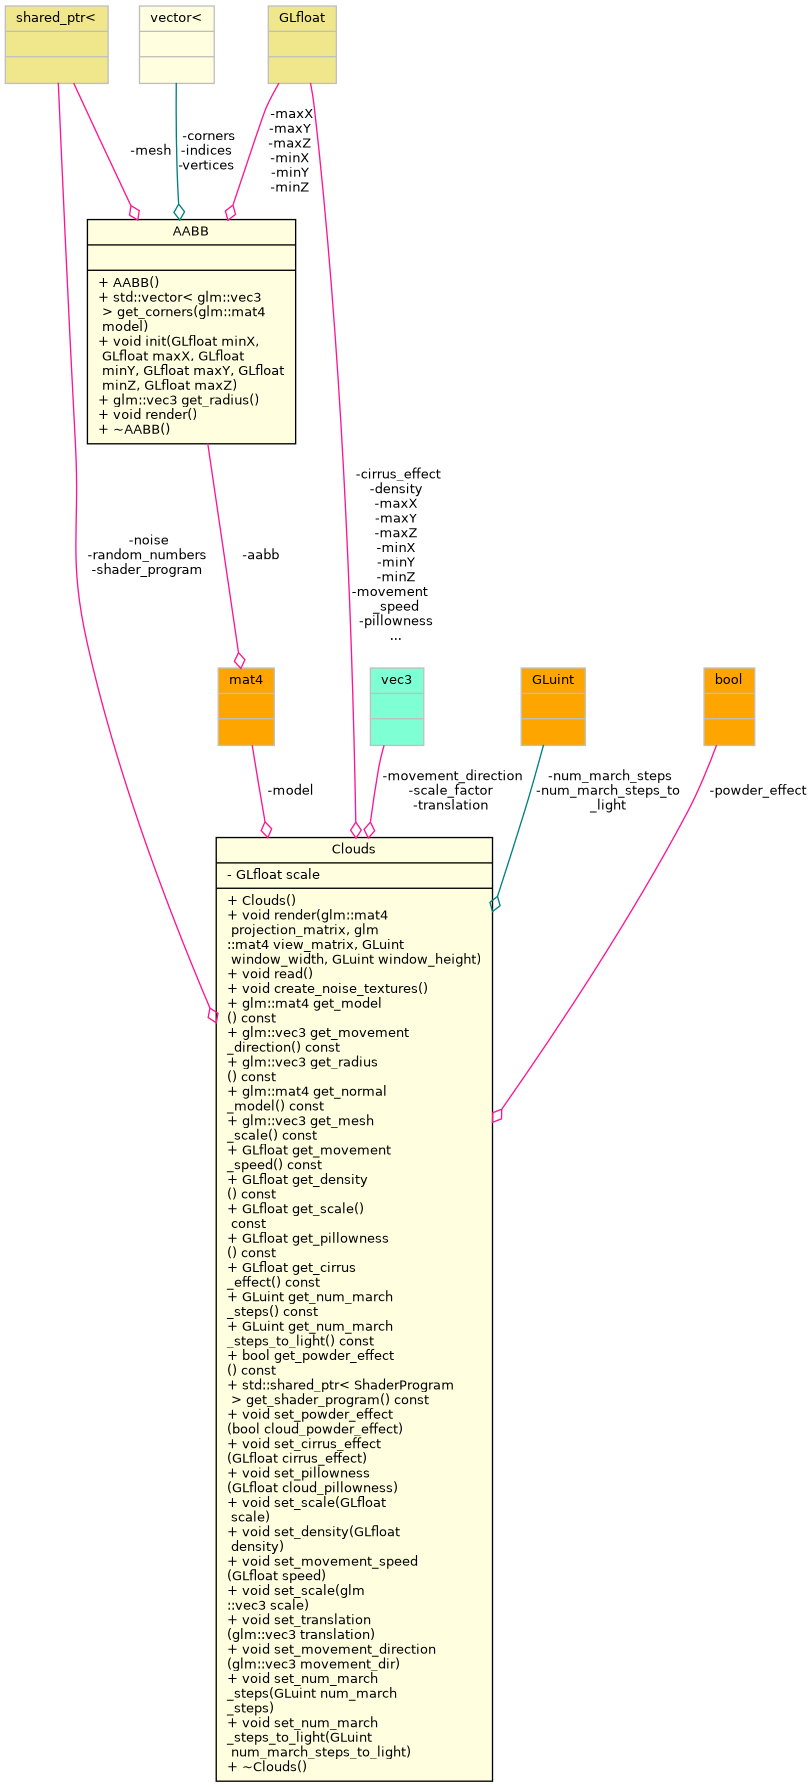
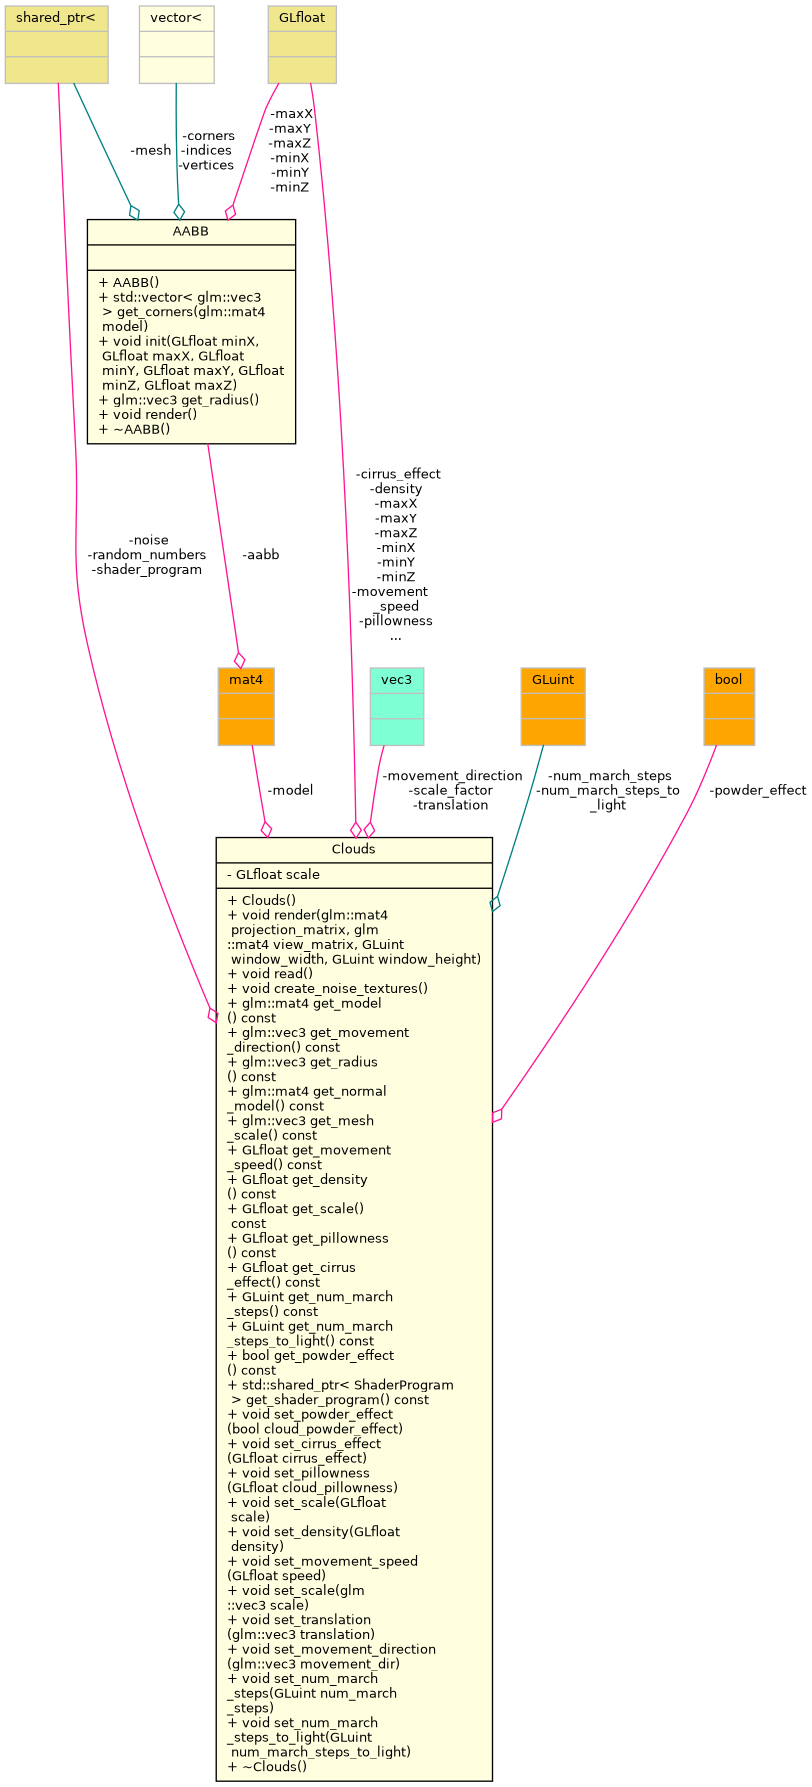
(102, 144) -> (102, 144)
